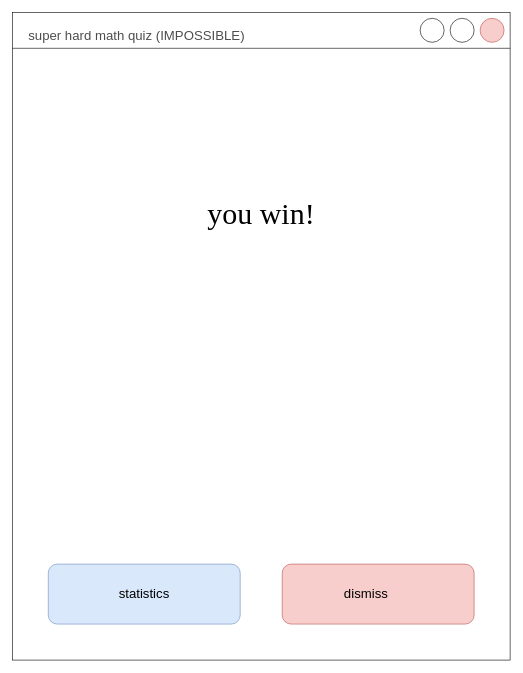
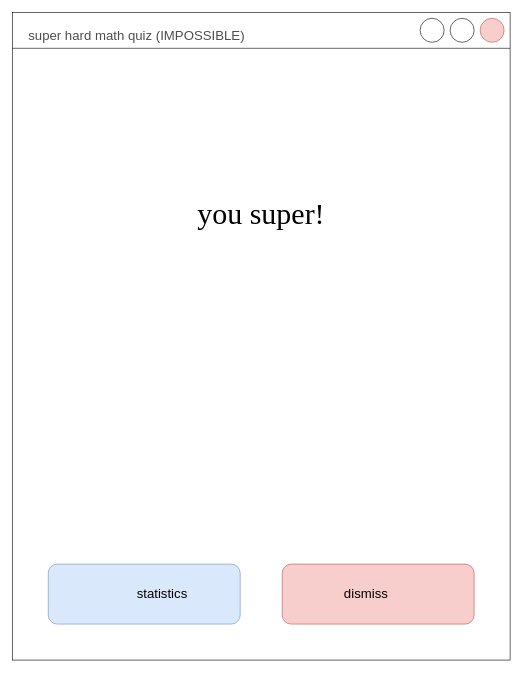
(261, 213) -> (261, 213)
(144, 594) -> (162, 594)
